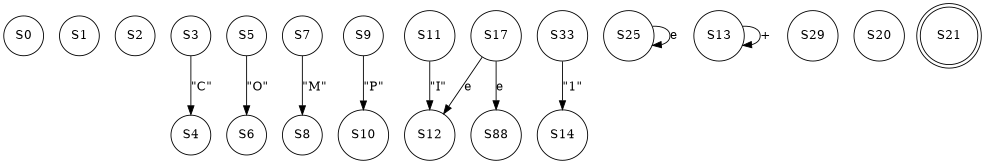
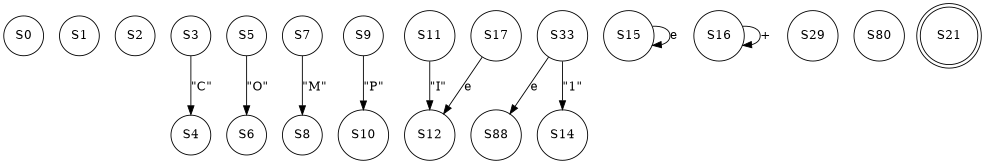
(629, 36) -> (629, 36)
(719, 36) -> (719, 36)
(879, 36) -> (879, 36)
(496, 81) -> (532, 82)
